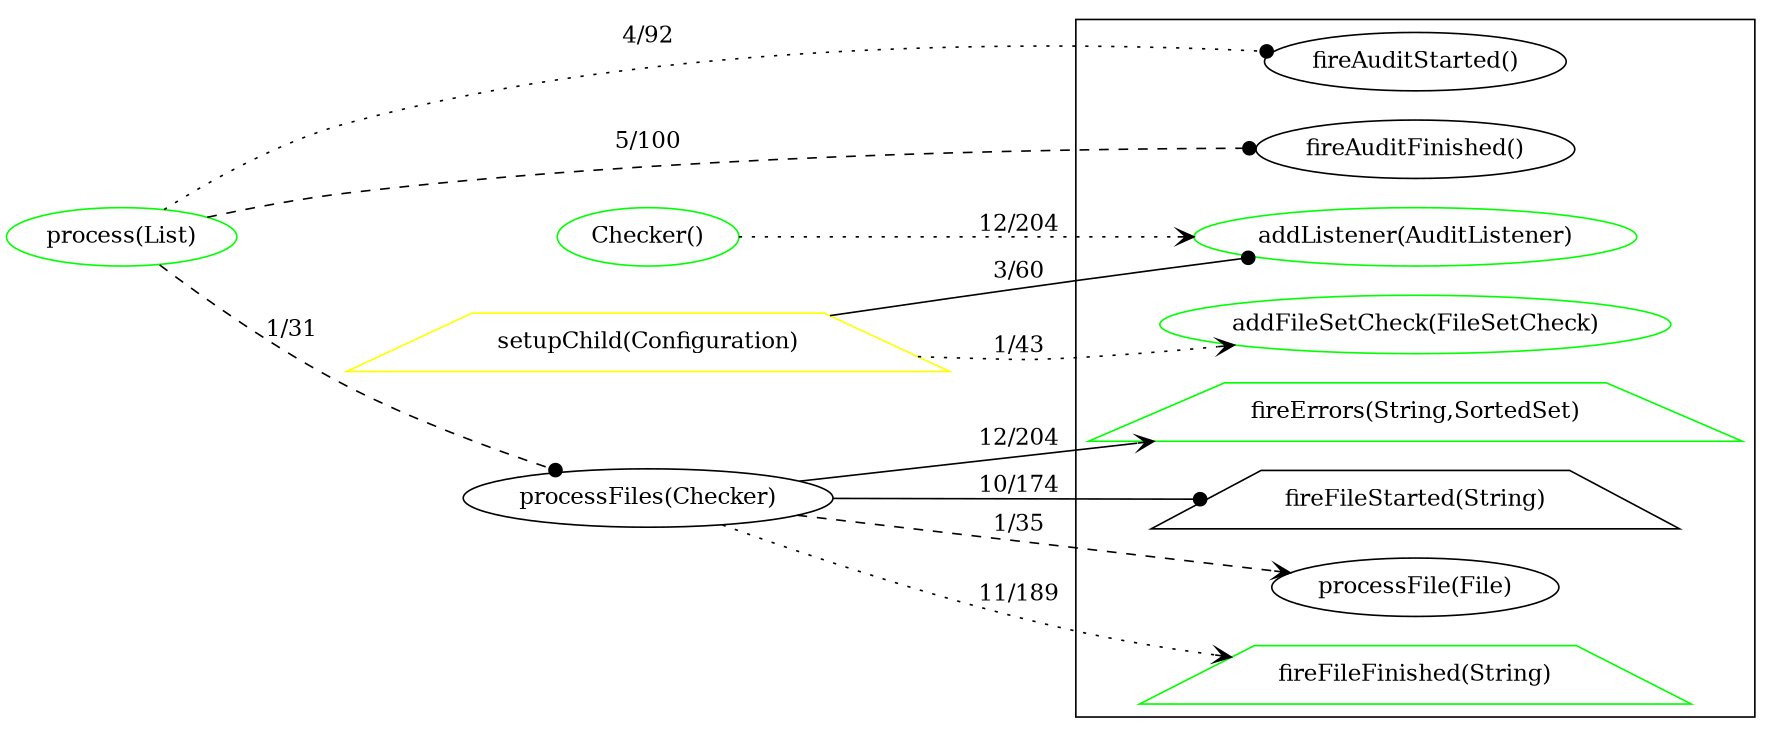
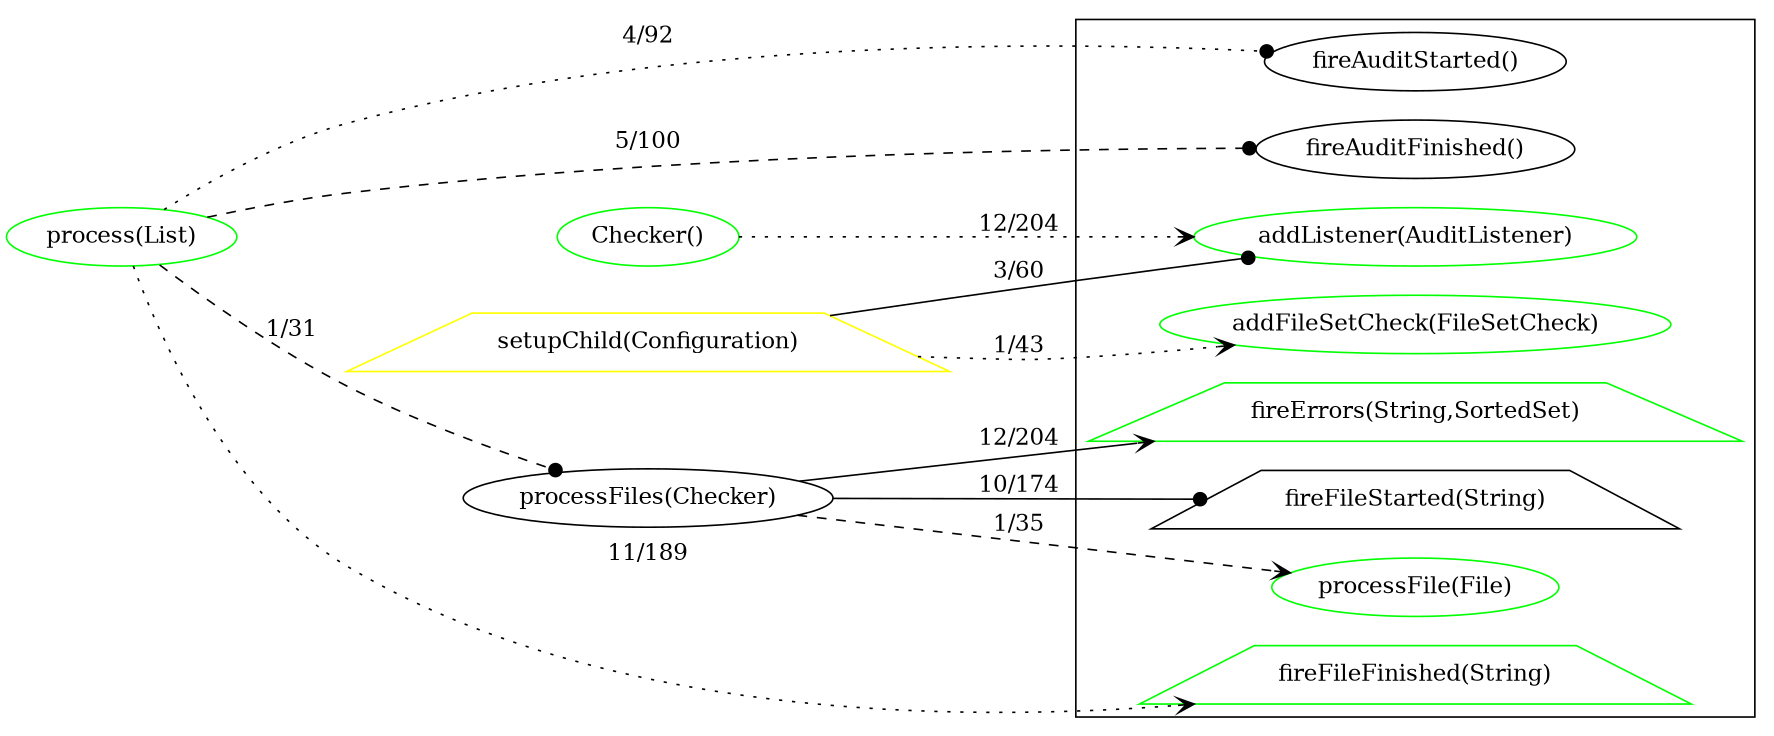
(1415, 587) -> (1415, 587)
(965, 603) -> (568, 658)
